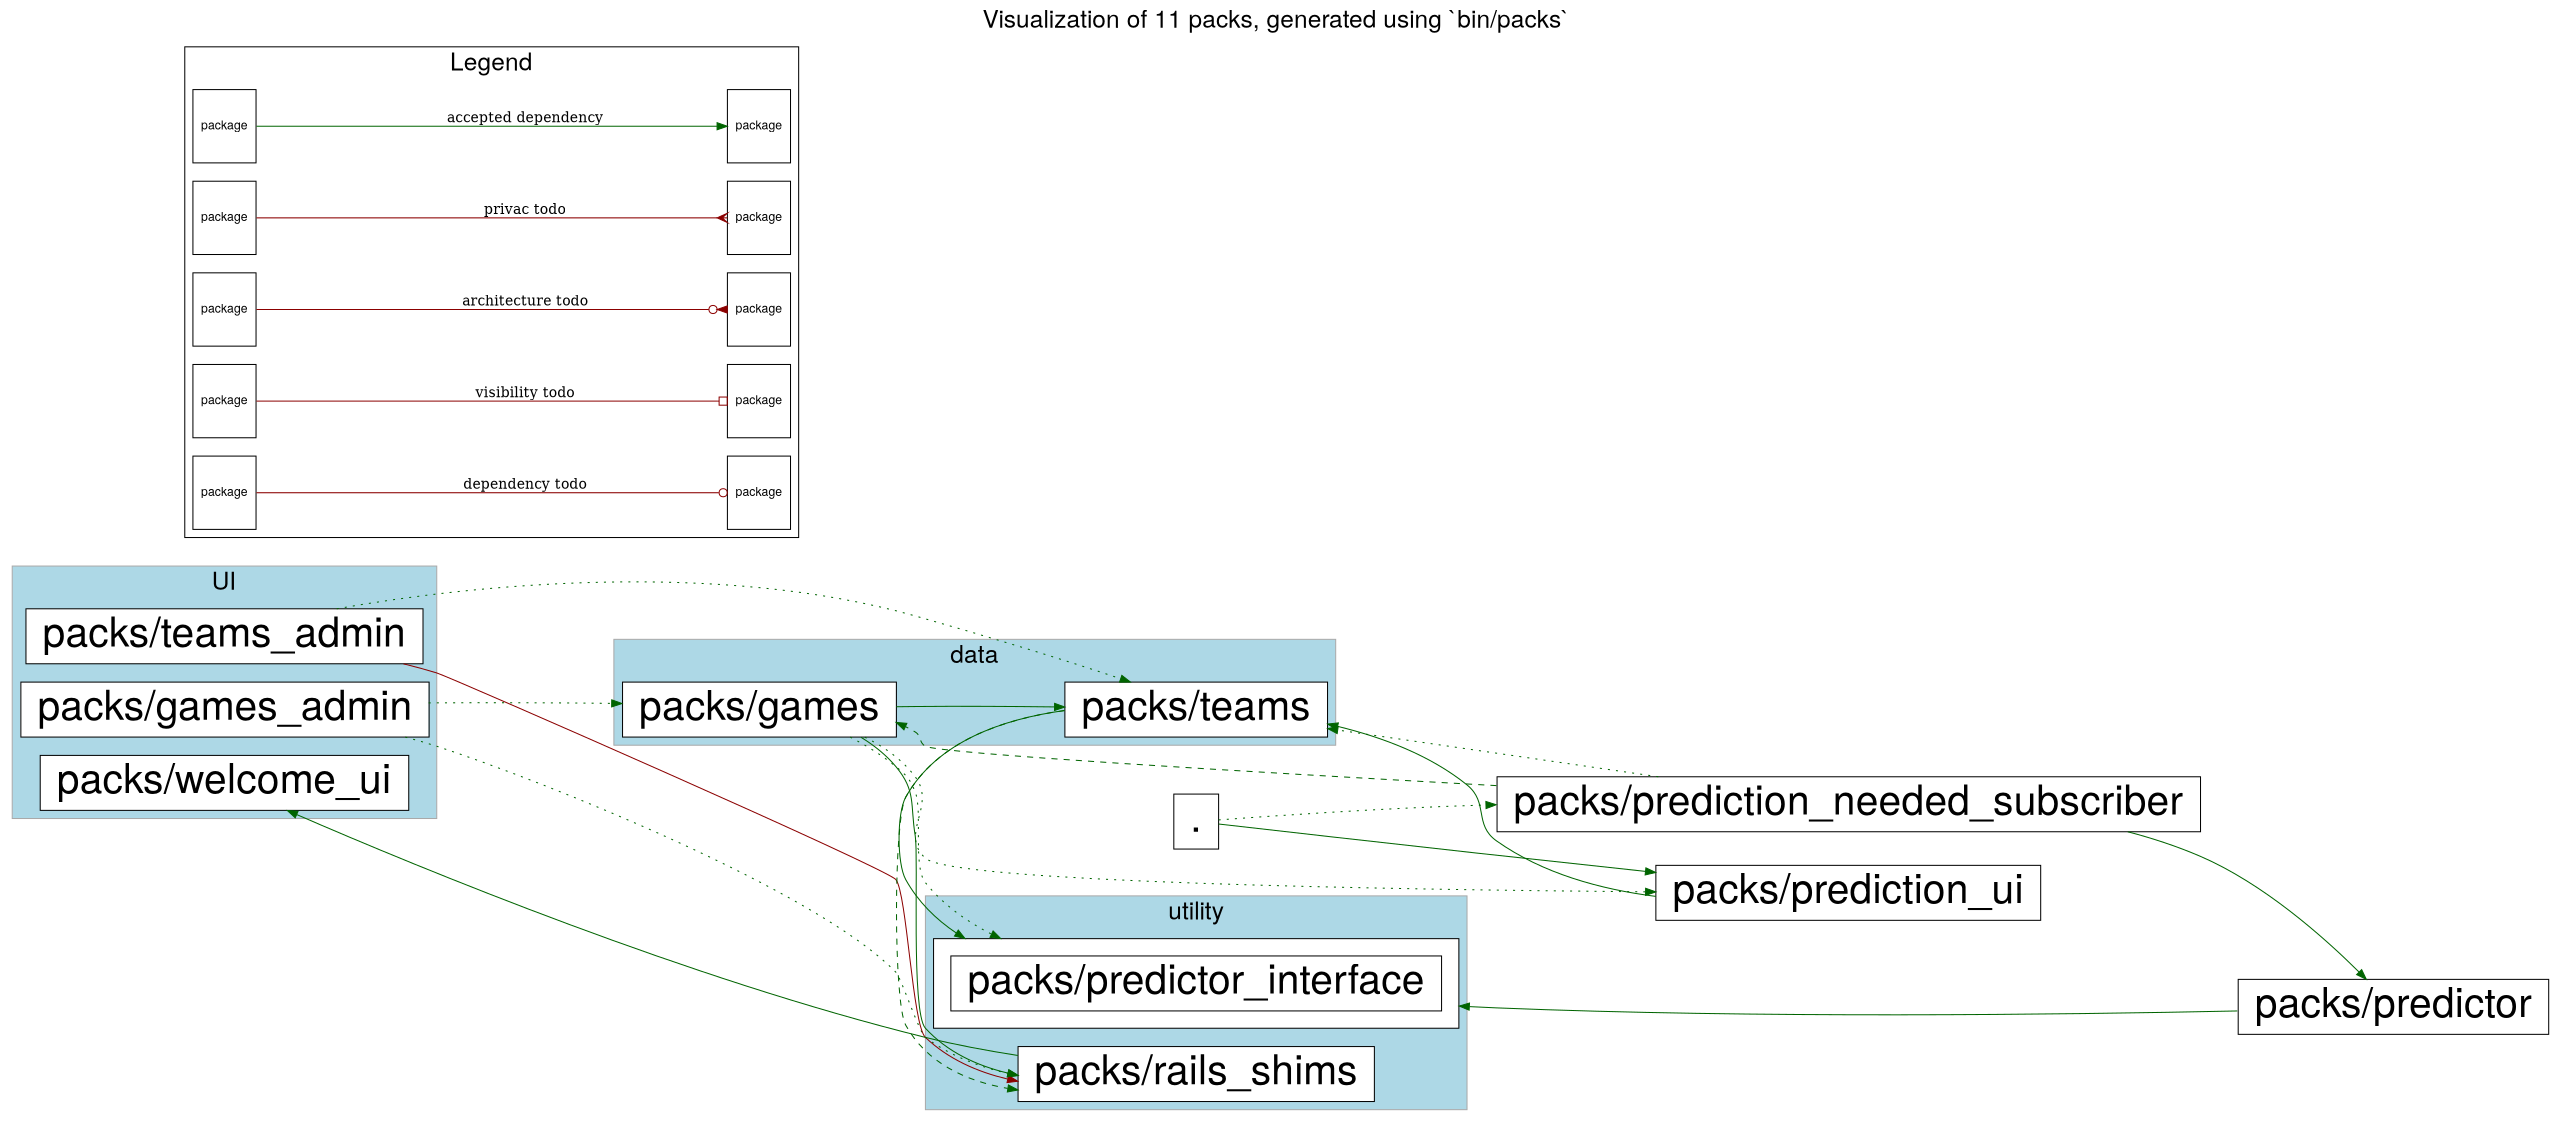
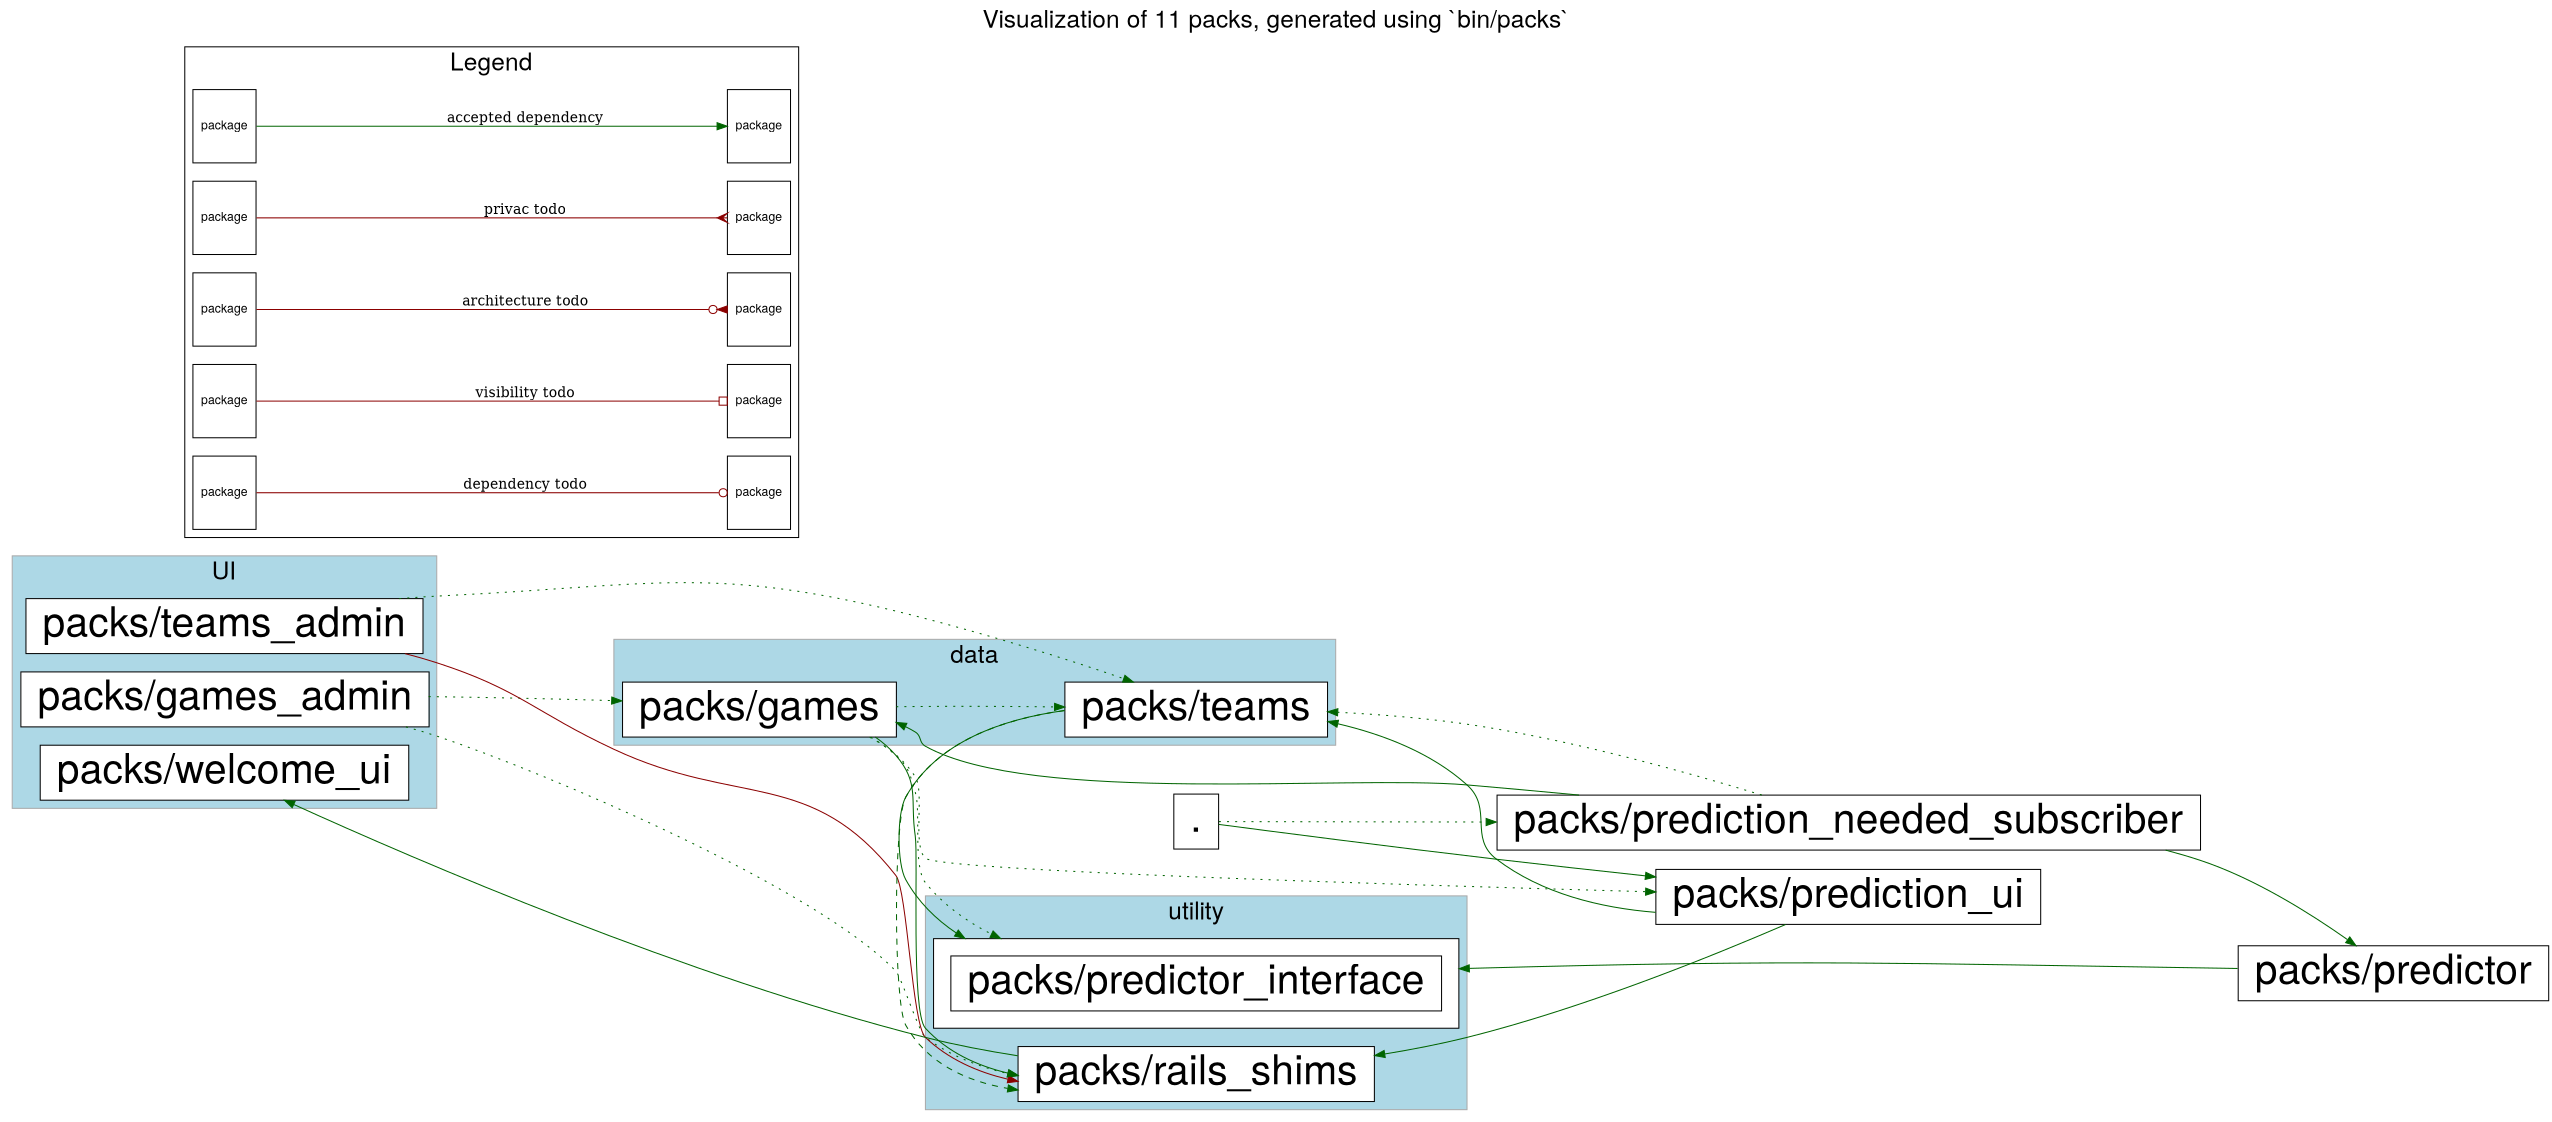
(975, 706) -> (975, 706)
(1196, 768) -> (1236, 784)
none -> (1589, 1001)
